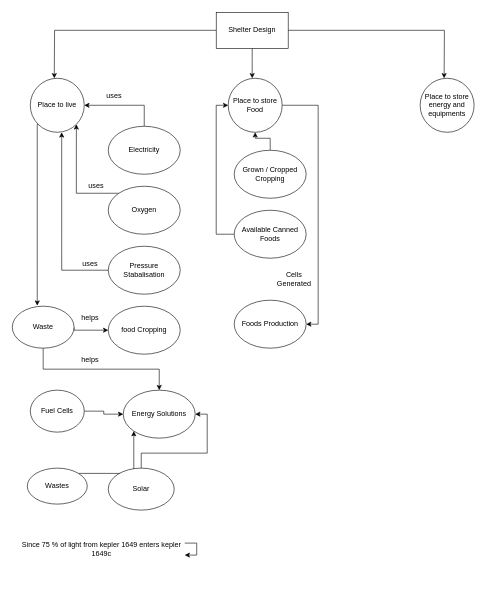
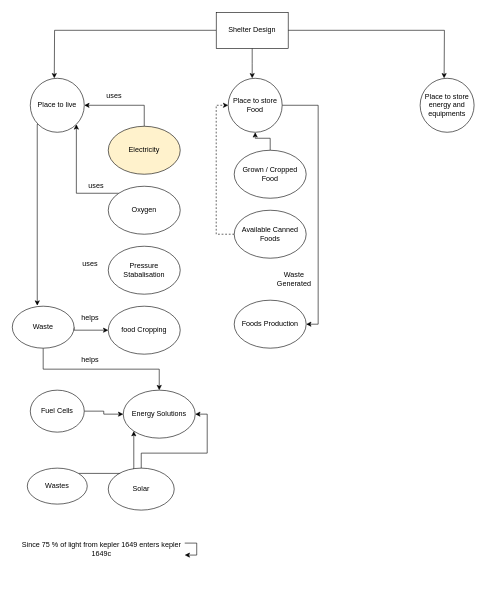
(144, 150) -> (144, 150)
(216, 174) -> (216, 174)
(270, 174) -> (270, 174)
(62, 269) -> none
(294, 279) -> (294, 279)
